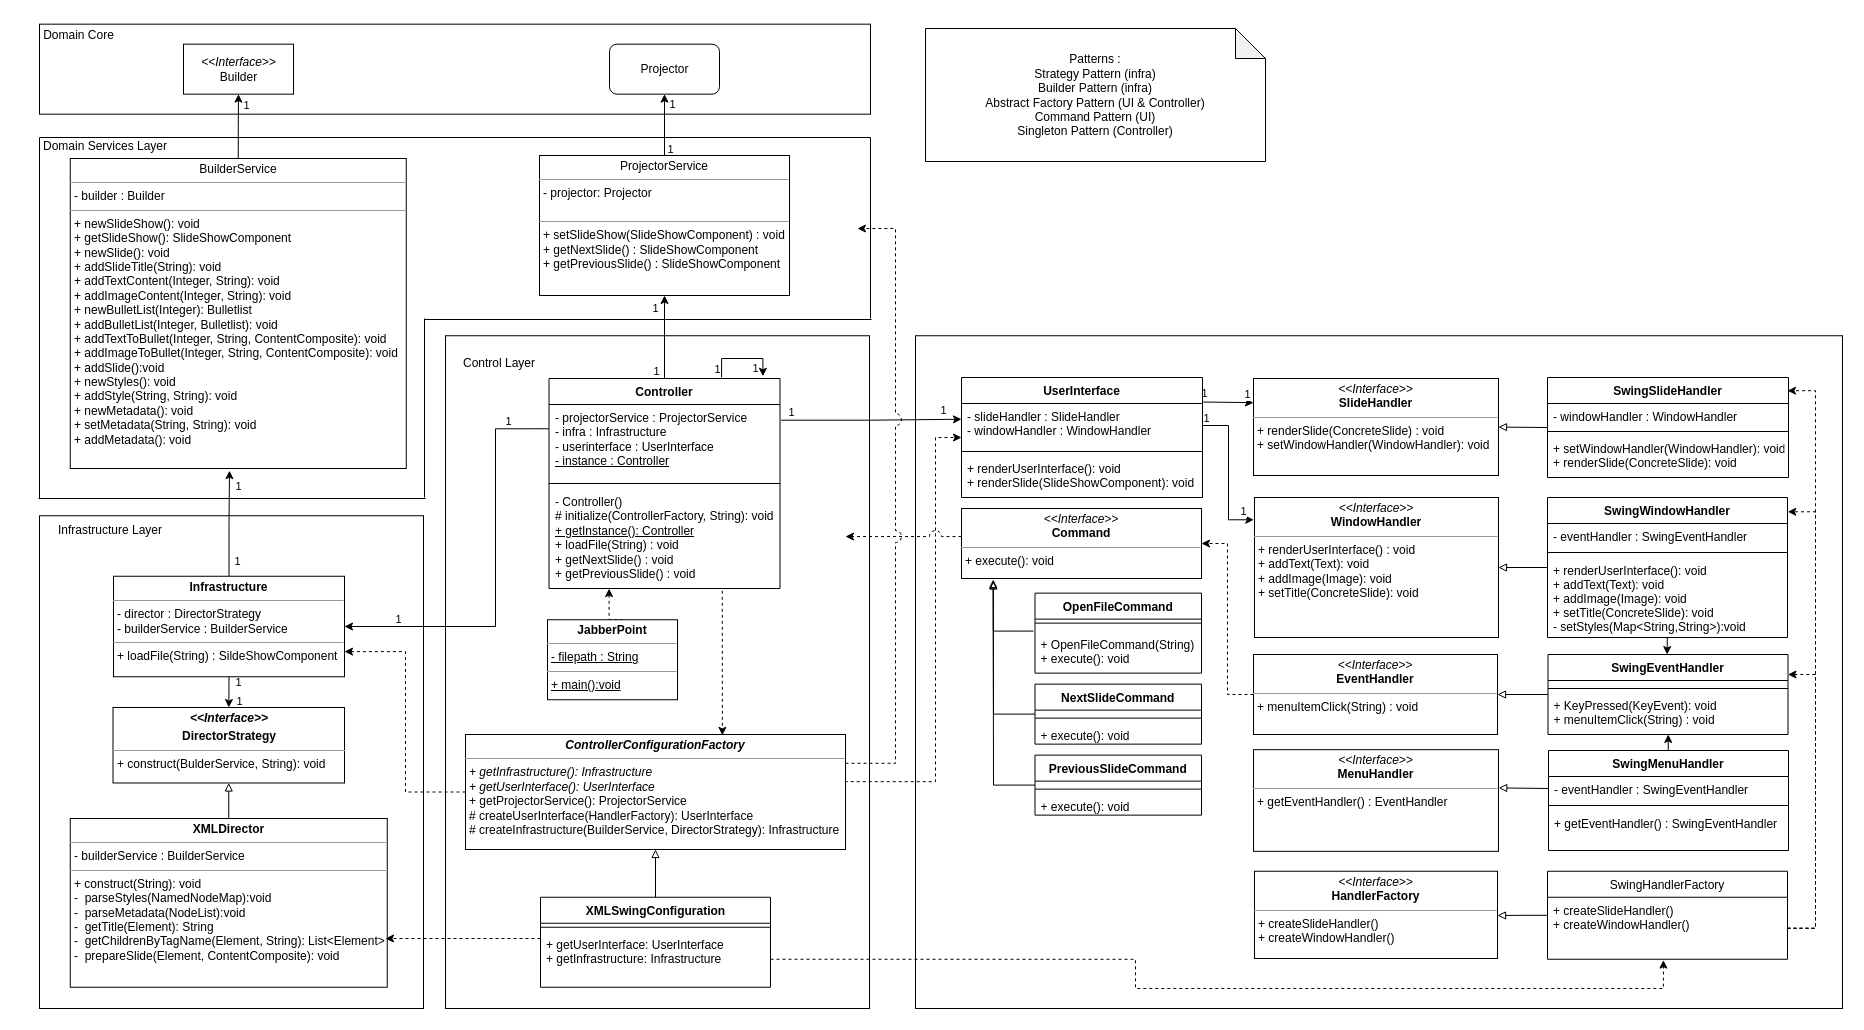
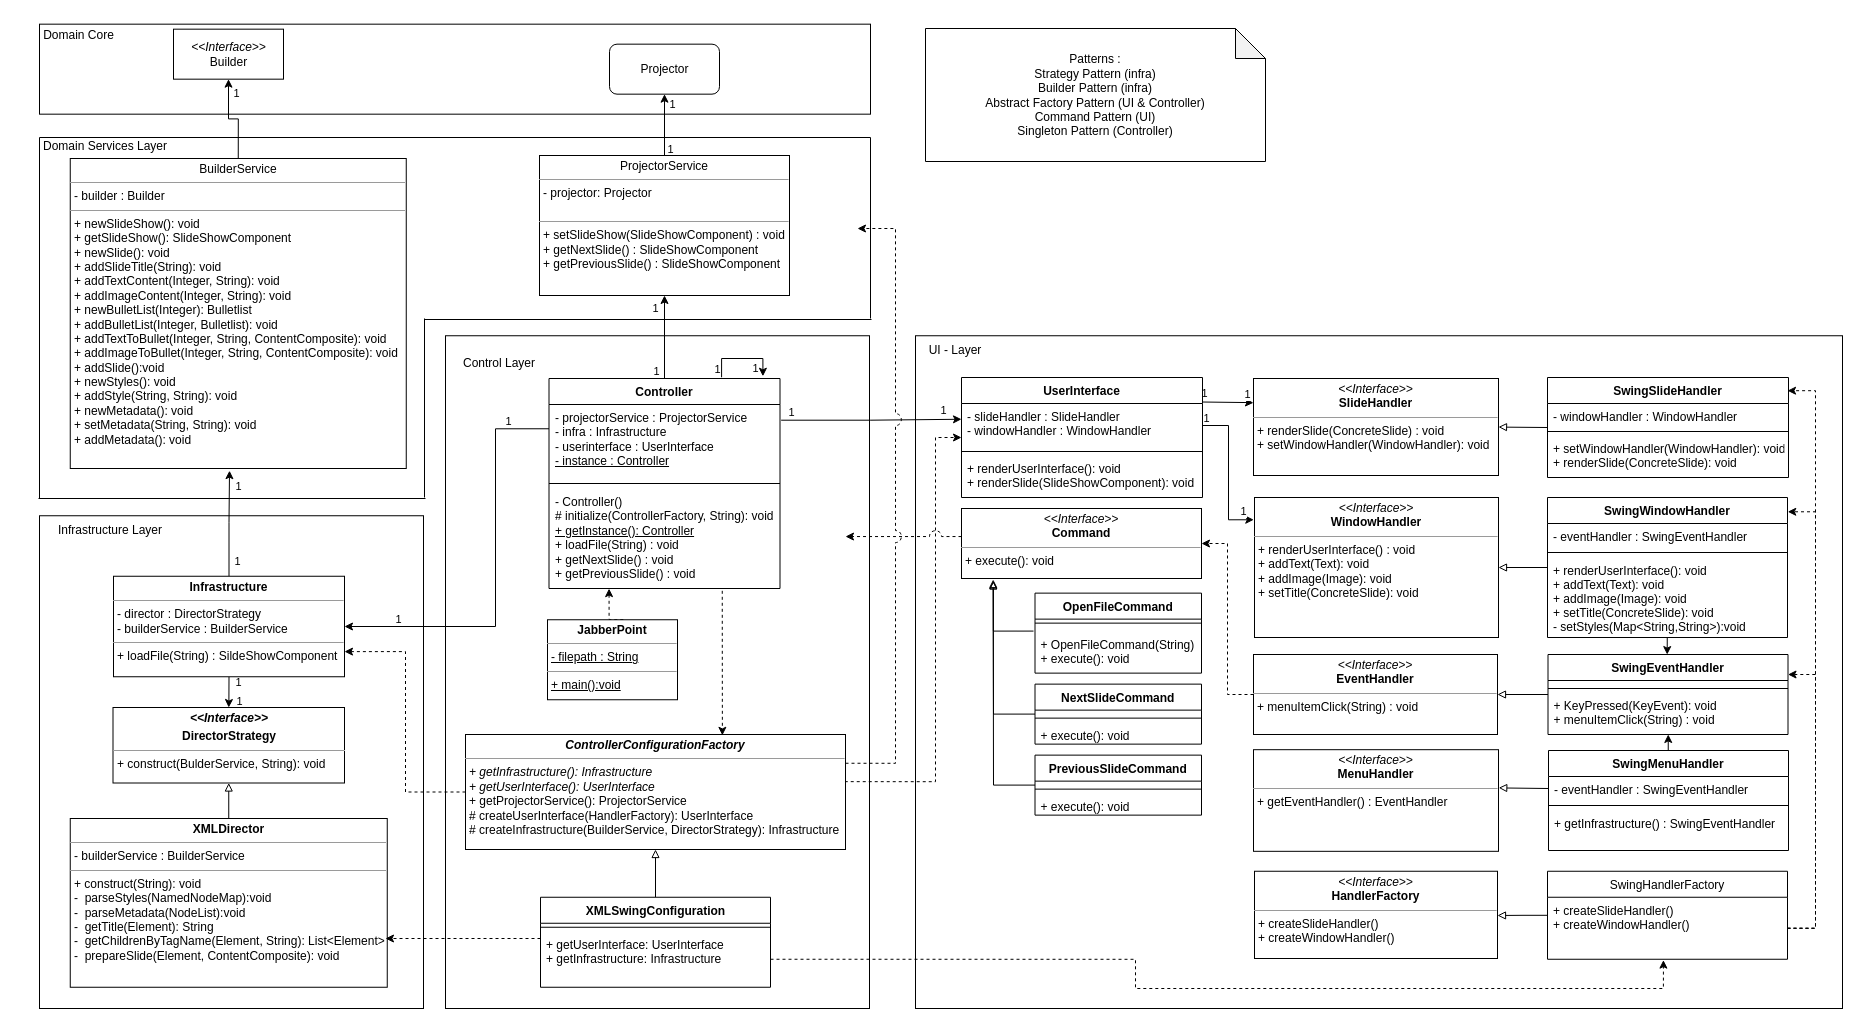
(239, 69) -> (229, 54)
none -> (956, 351)
(1674, 824) -> (1682, 824)
